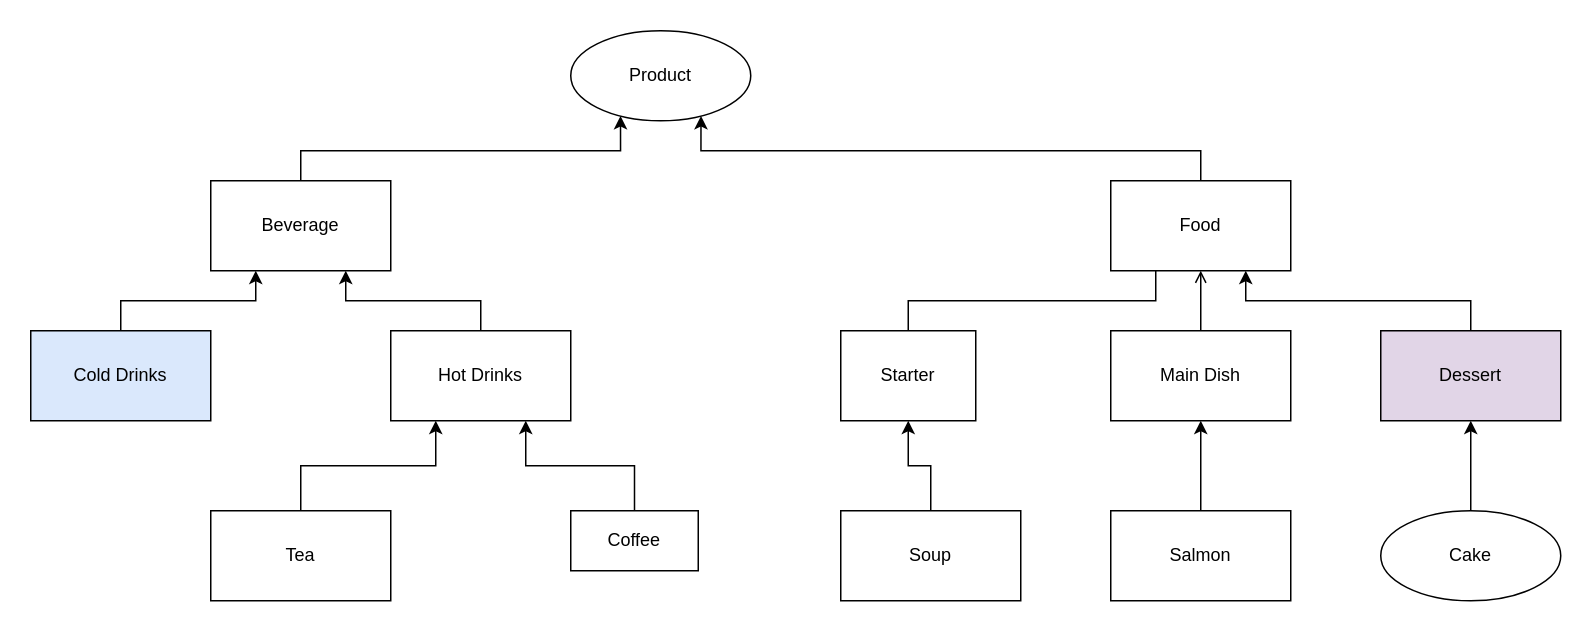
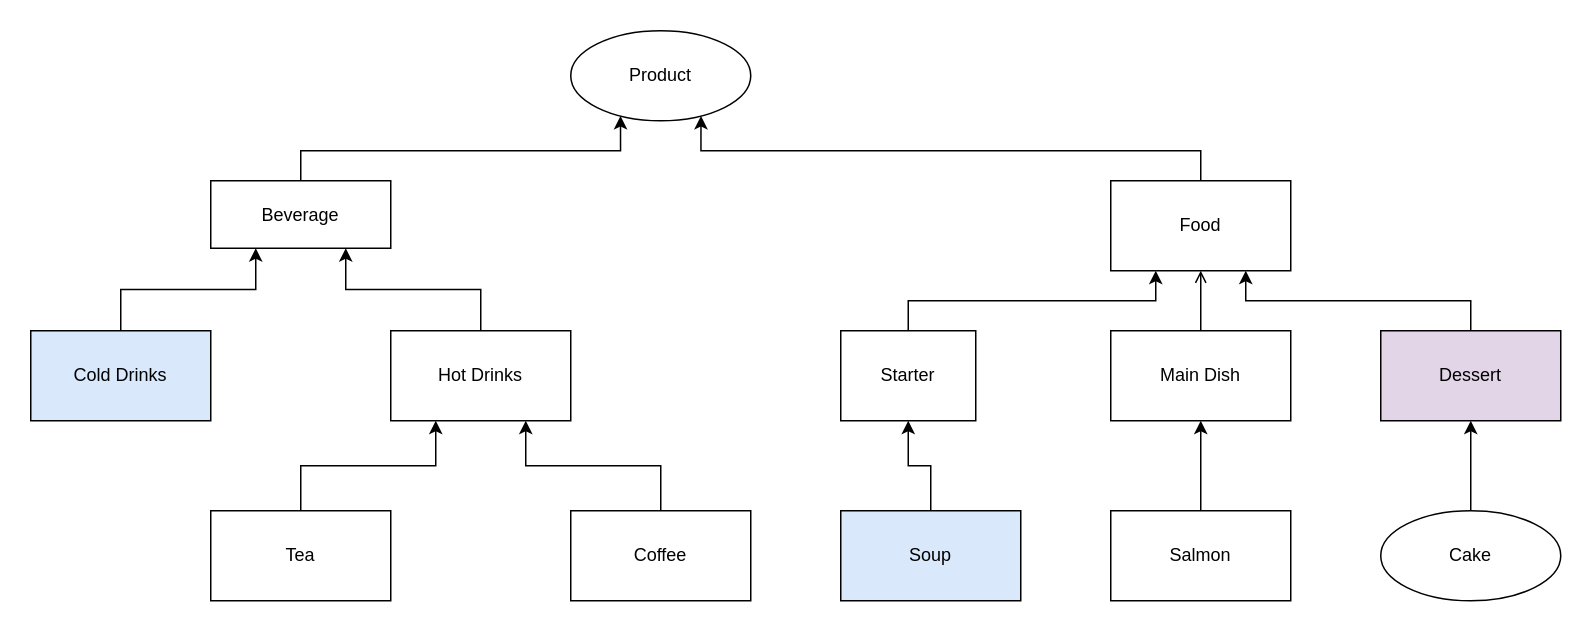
(301, 226) -> (301, 215)
(1156, 277) -> (1156, 282)
(635, 541) -> (661, 556)
(931, 556) -> (931, 556)
